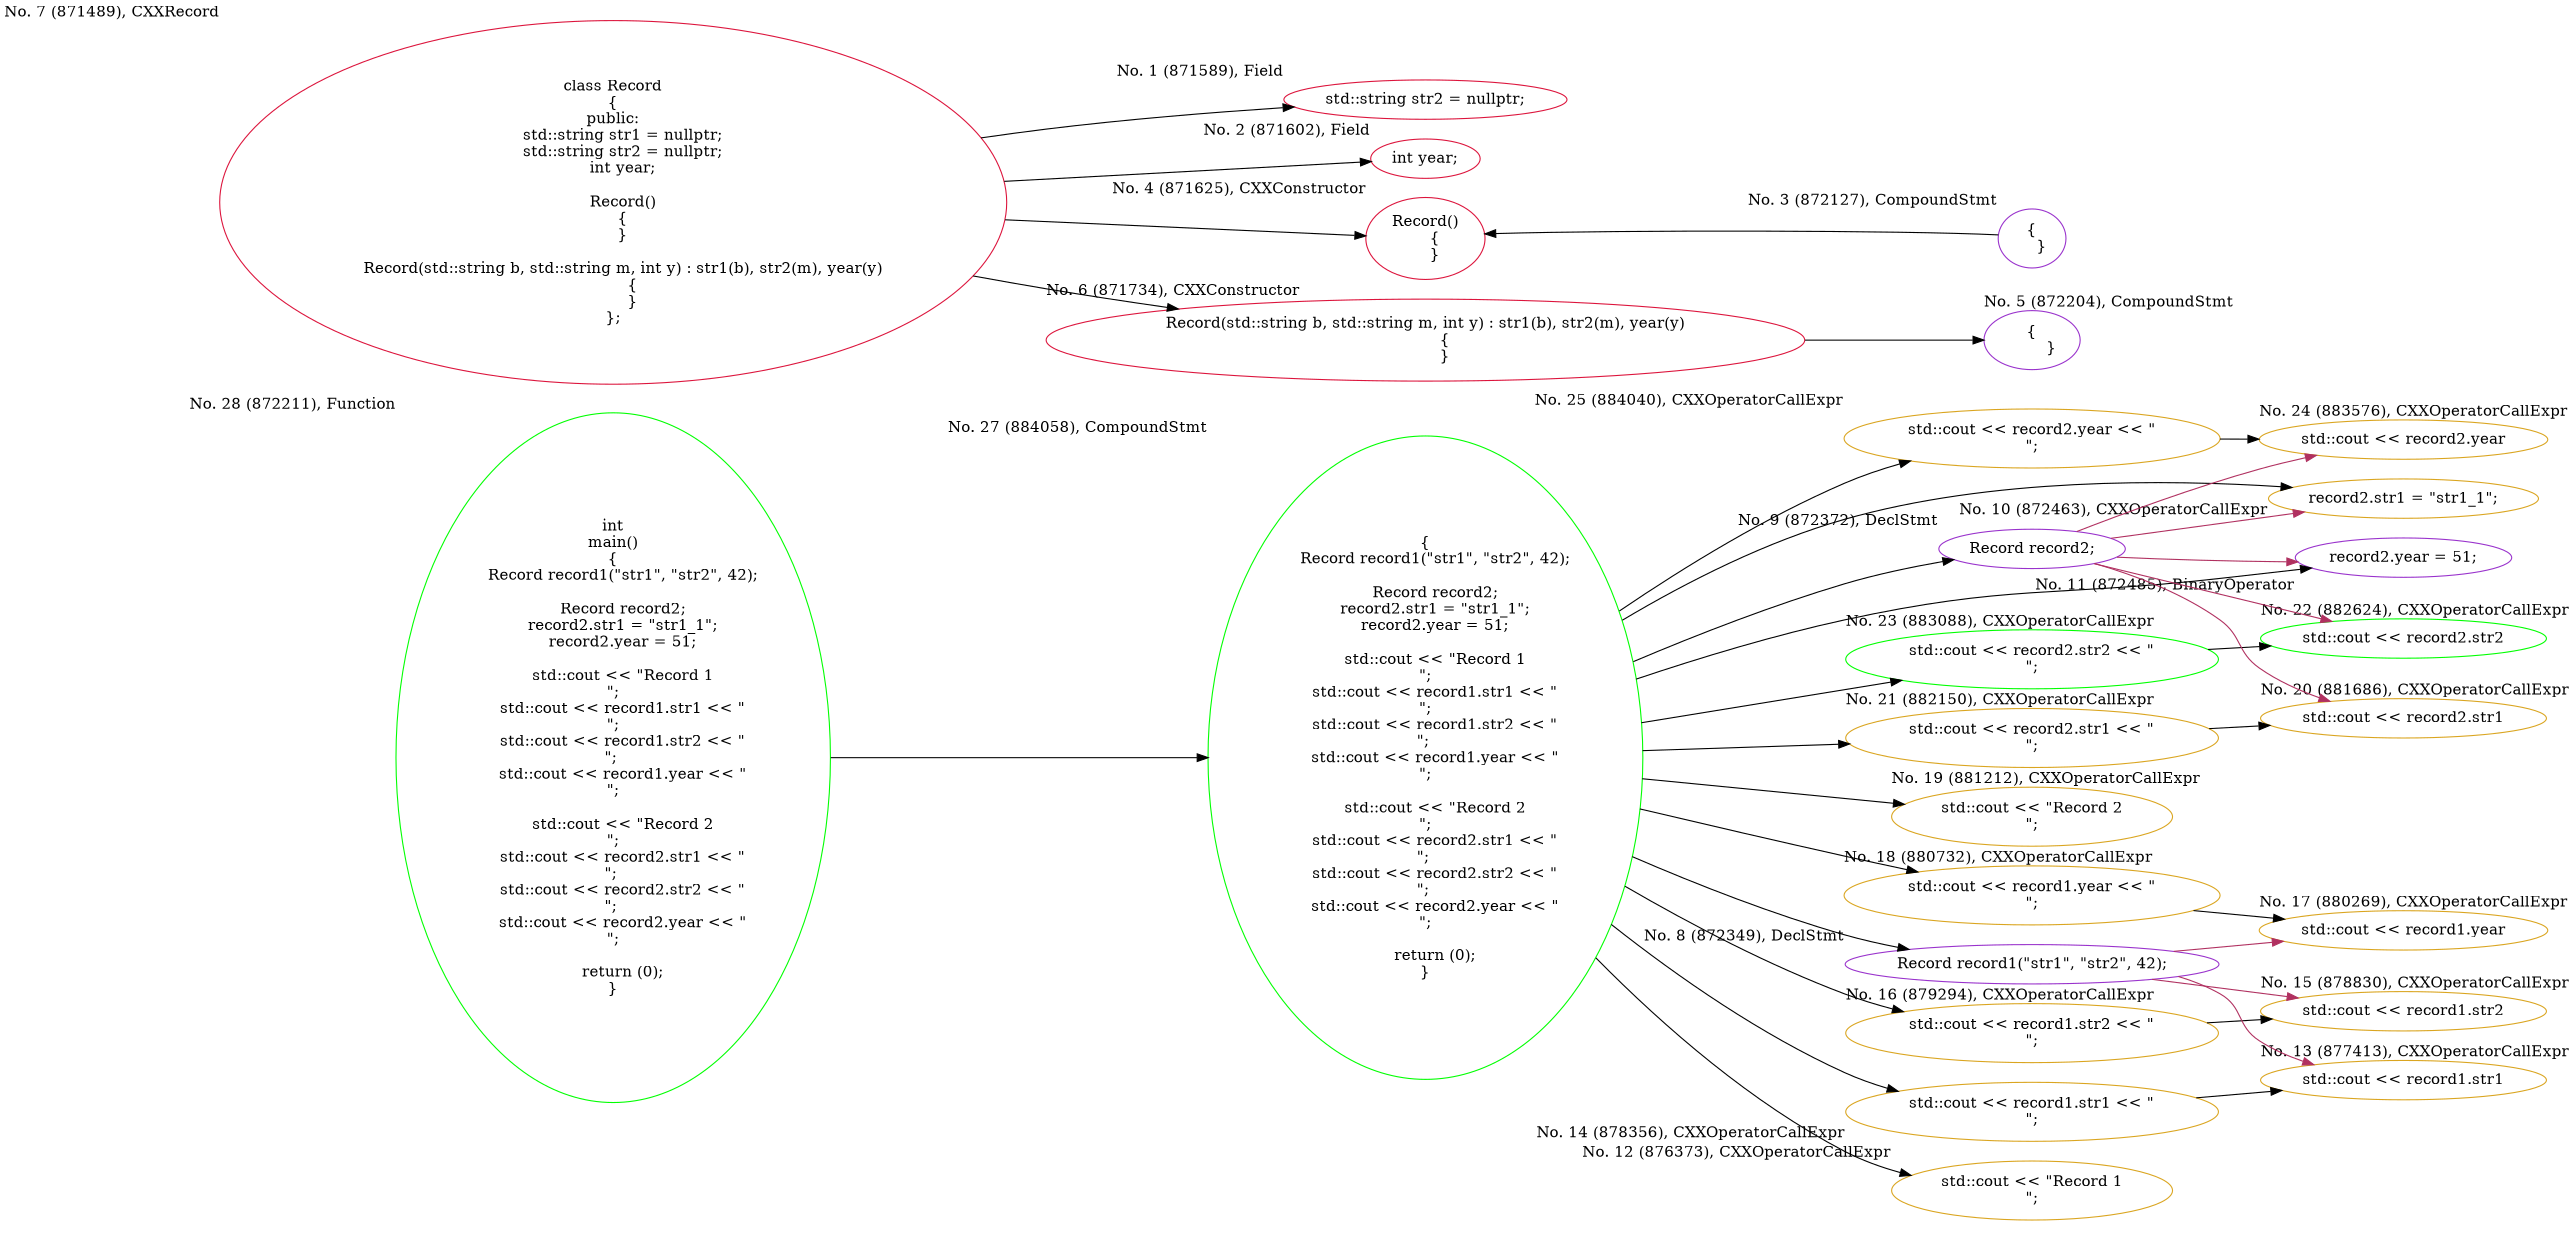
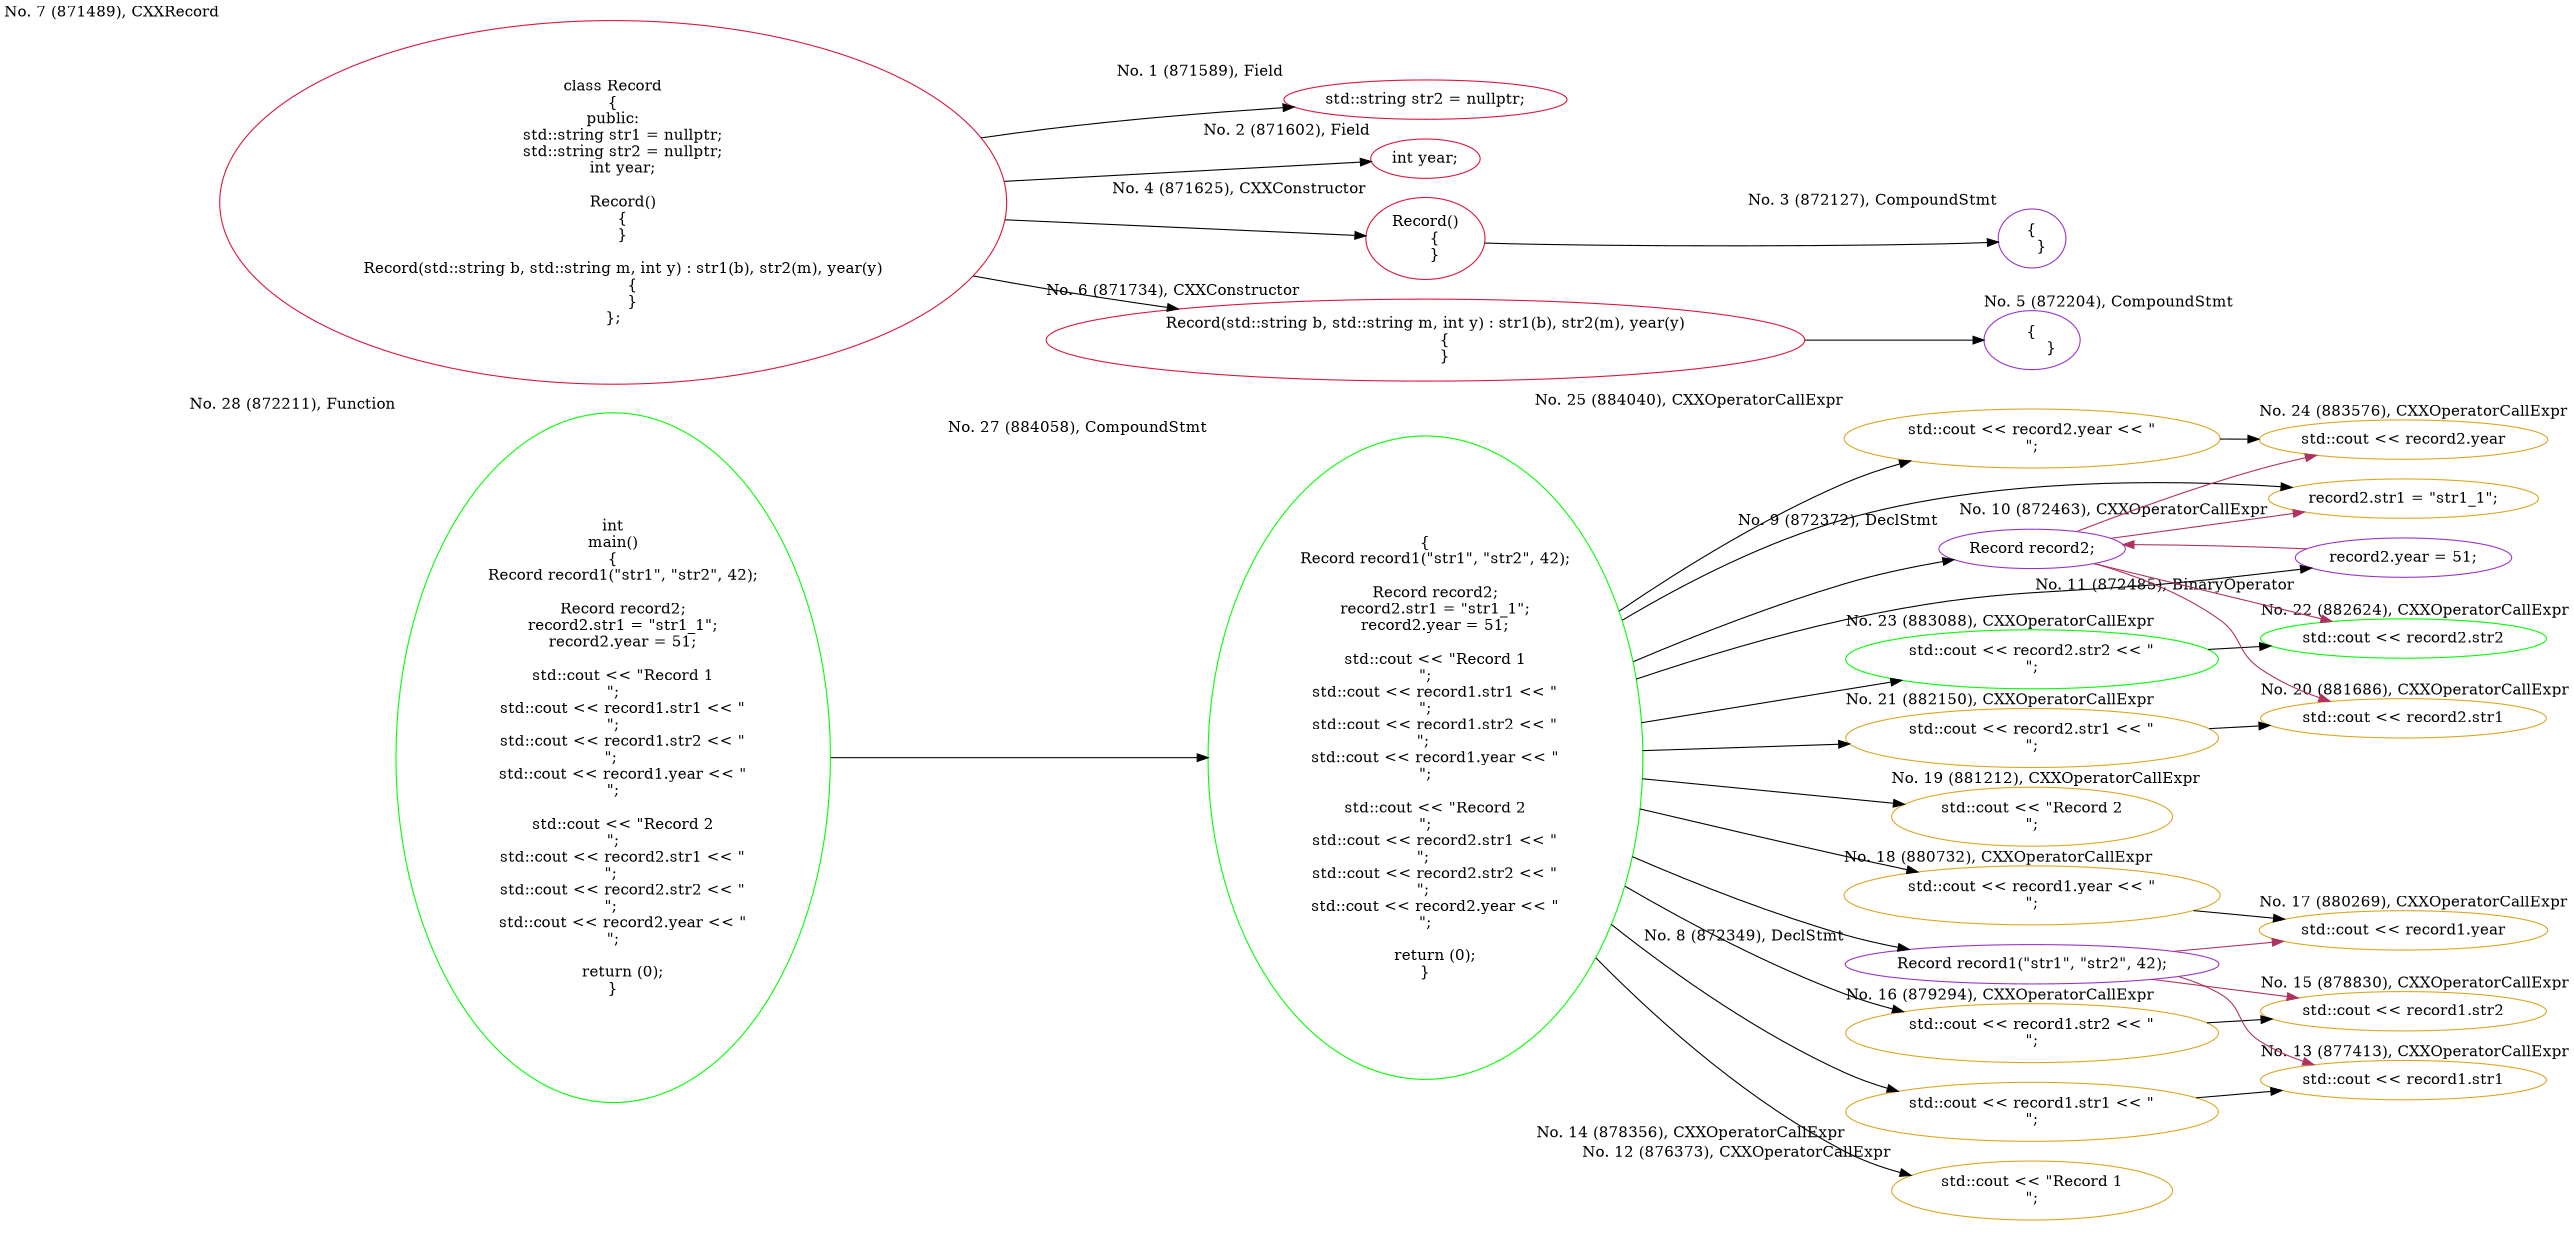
(1747, 231) -> (1736, 246)
(2202, 560) -> (2220, 546)
